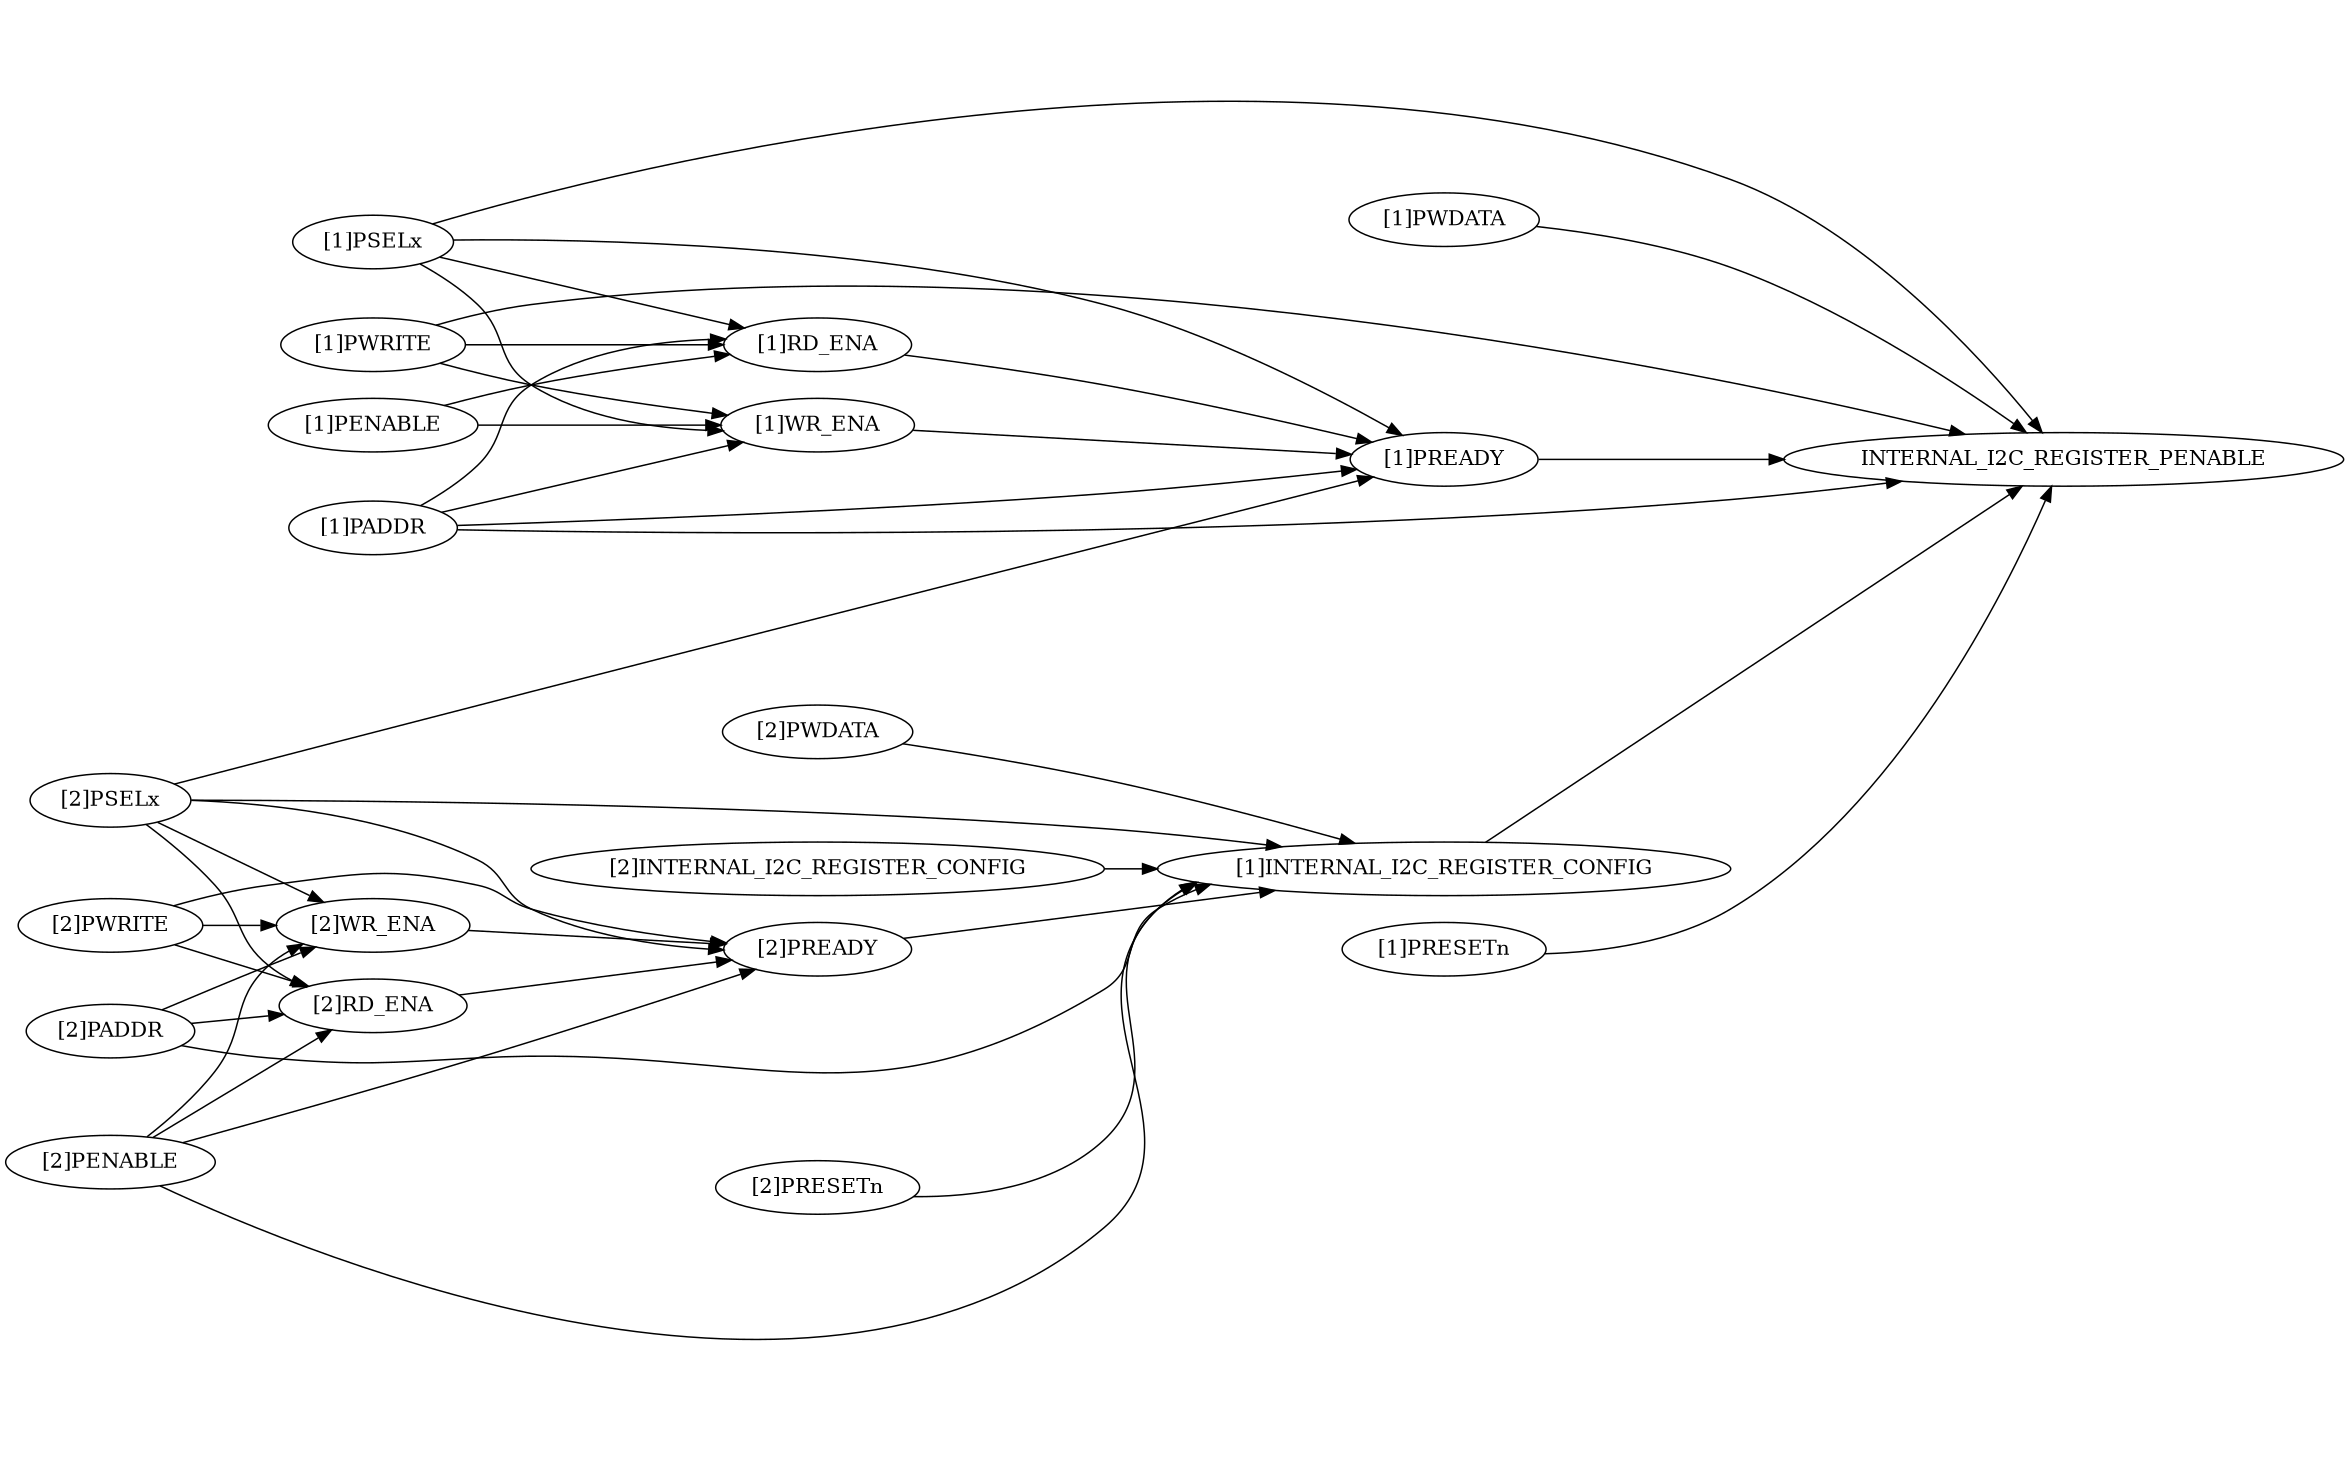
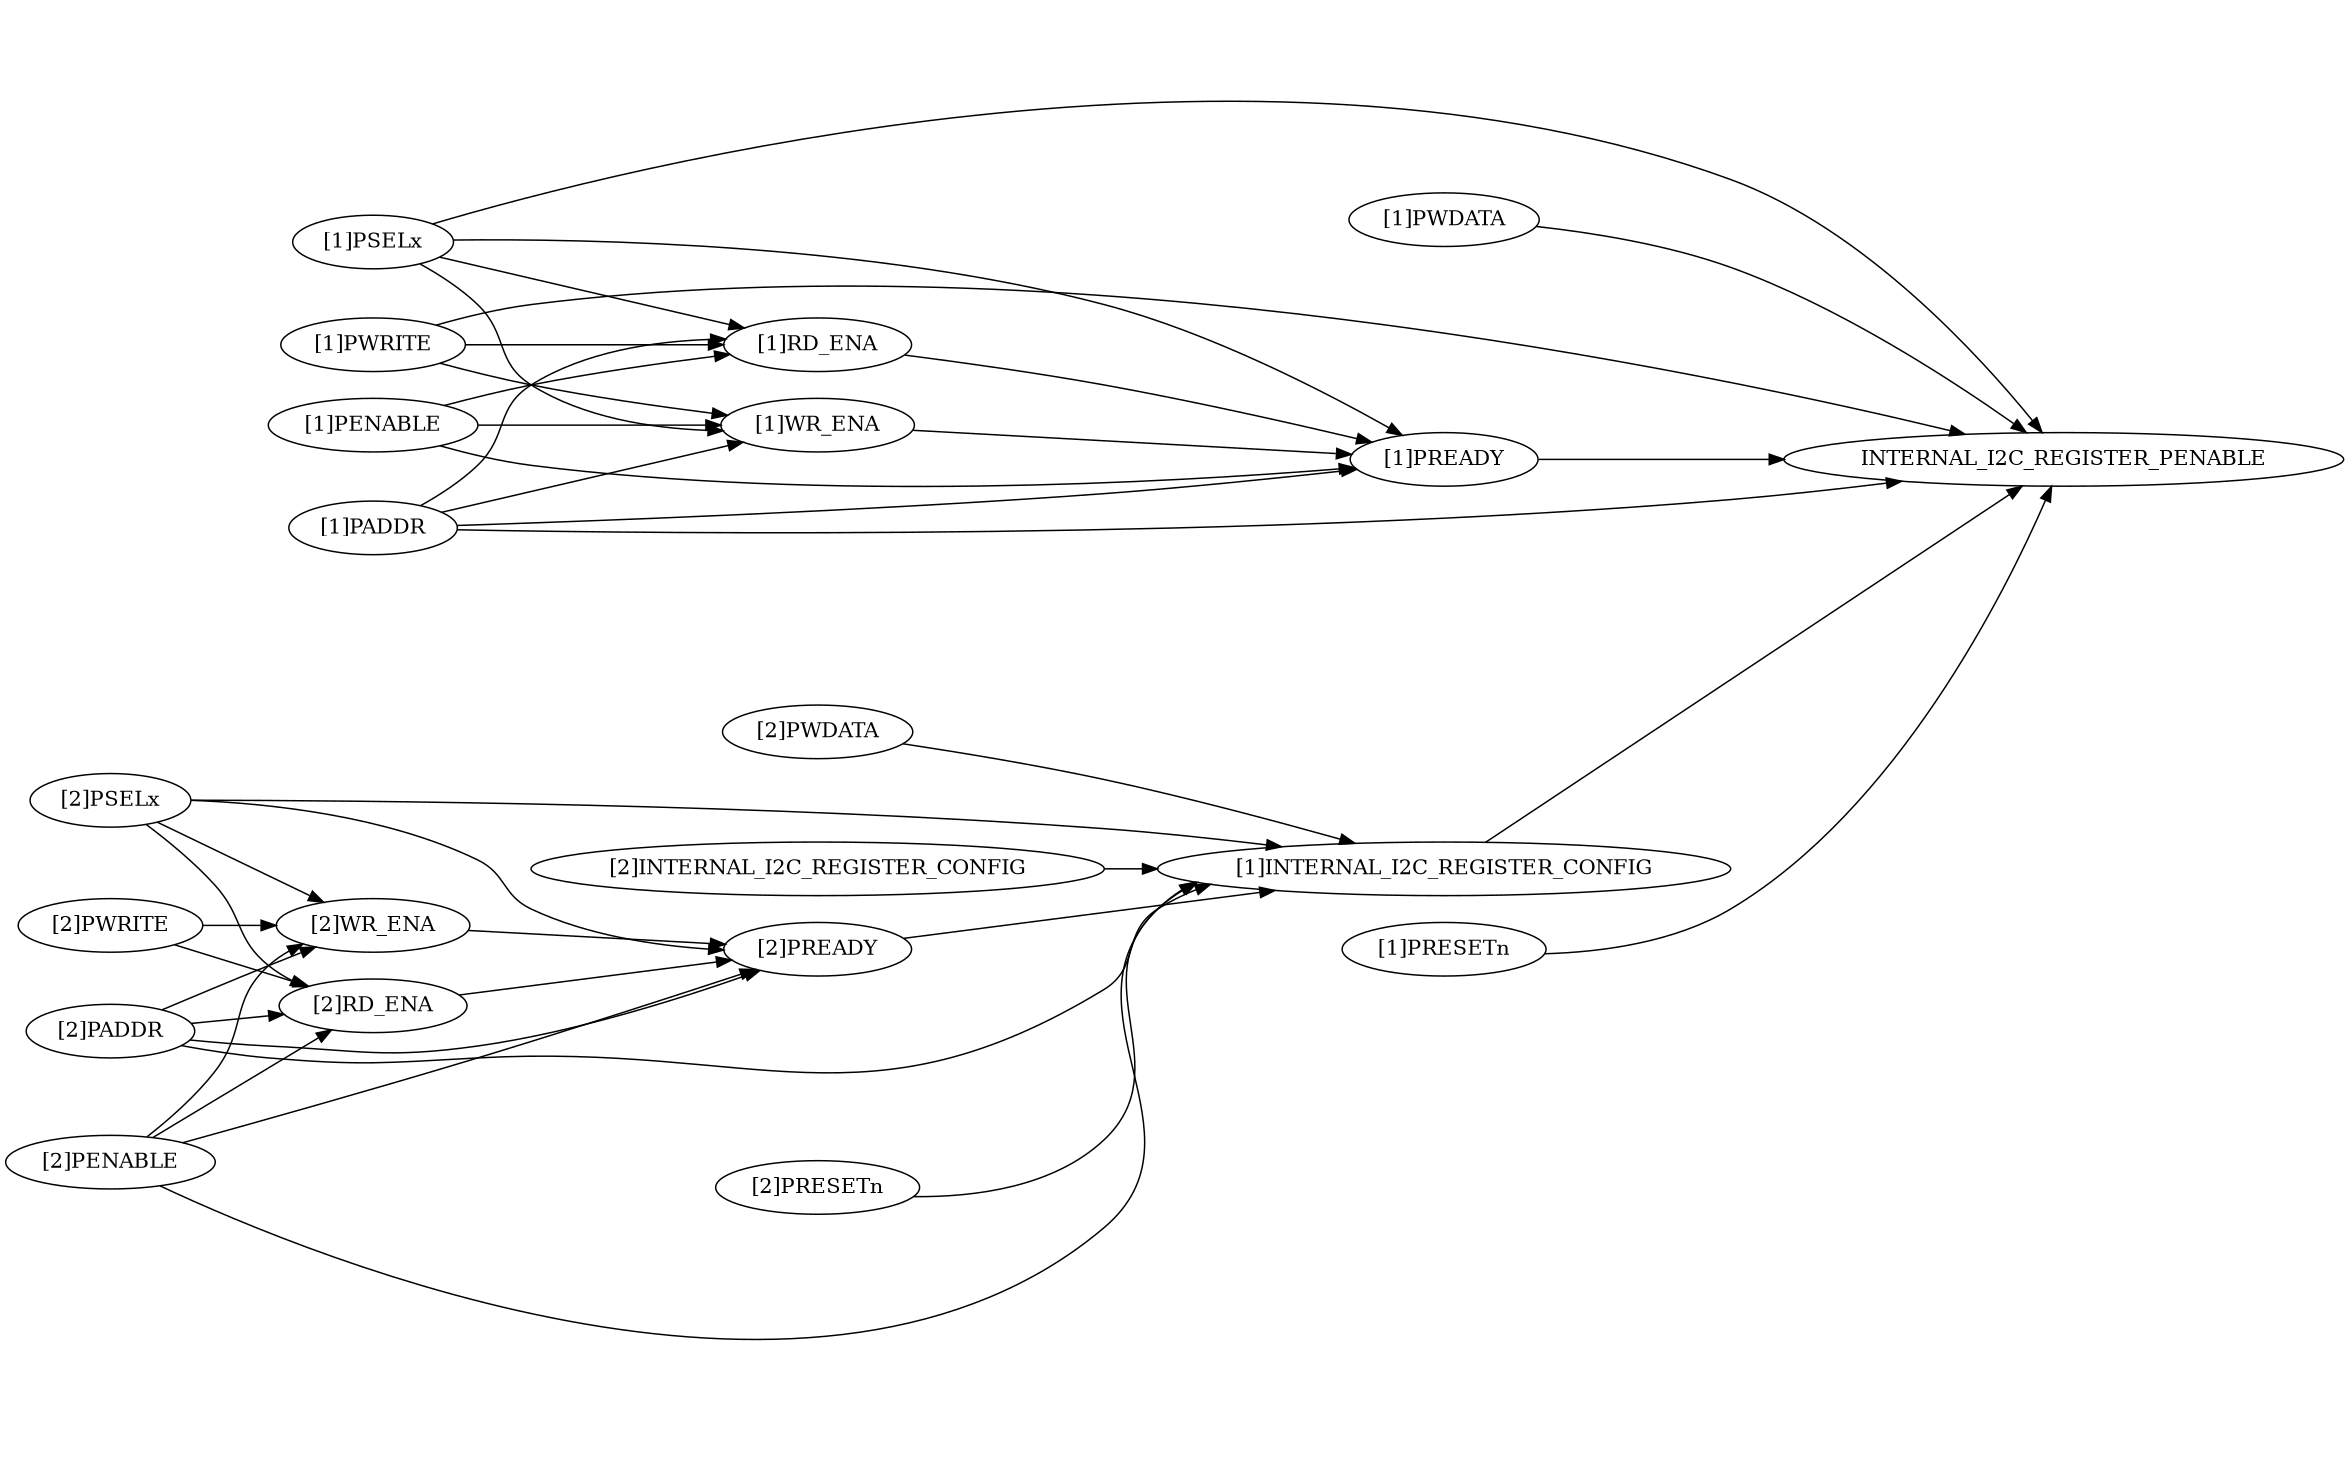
(766, 631) -> (888, 486)
(445, 879) -> (472, 1047)
